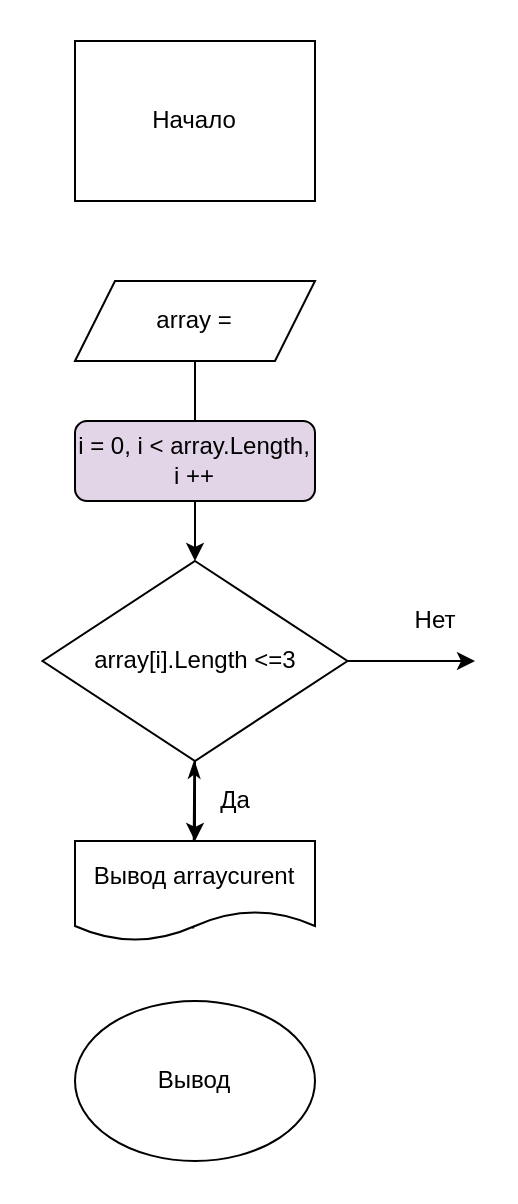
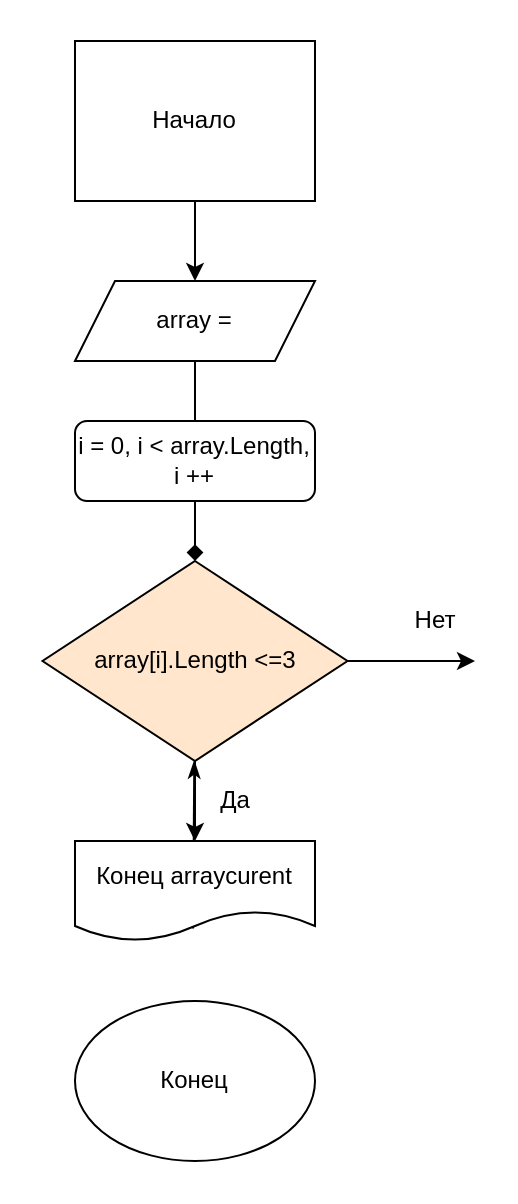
none -> (195, 234)
(195, 461) -> (195, 461)
(195, 546) -> (195, 545)
(195, 661) -> (195, 661)
(195, 877) -> (195, 877)
(195, 1081) -> (195, 1081)
